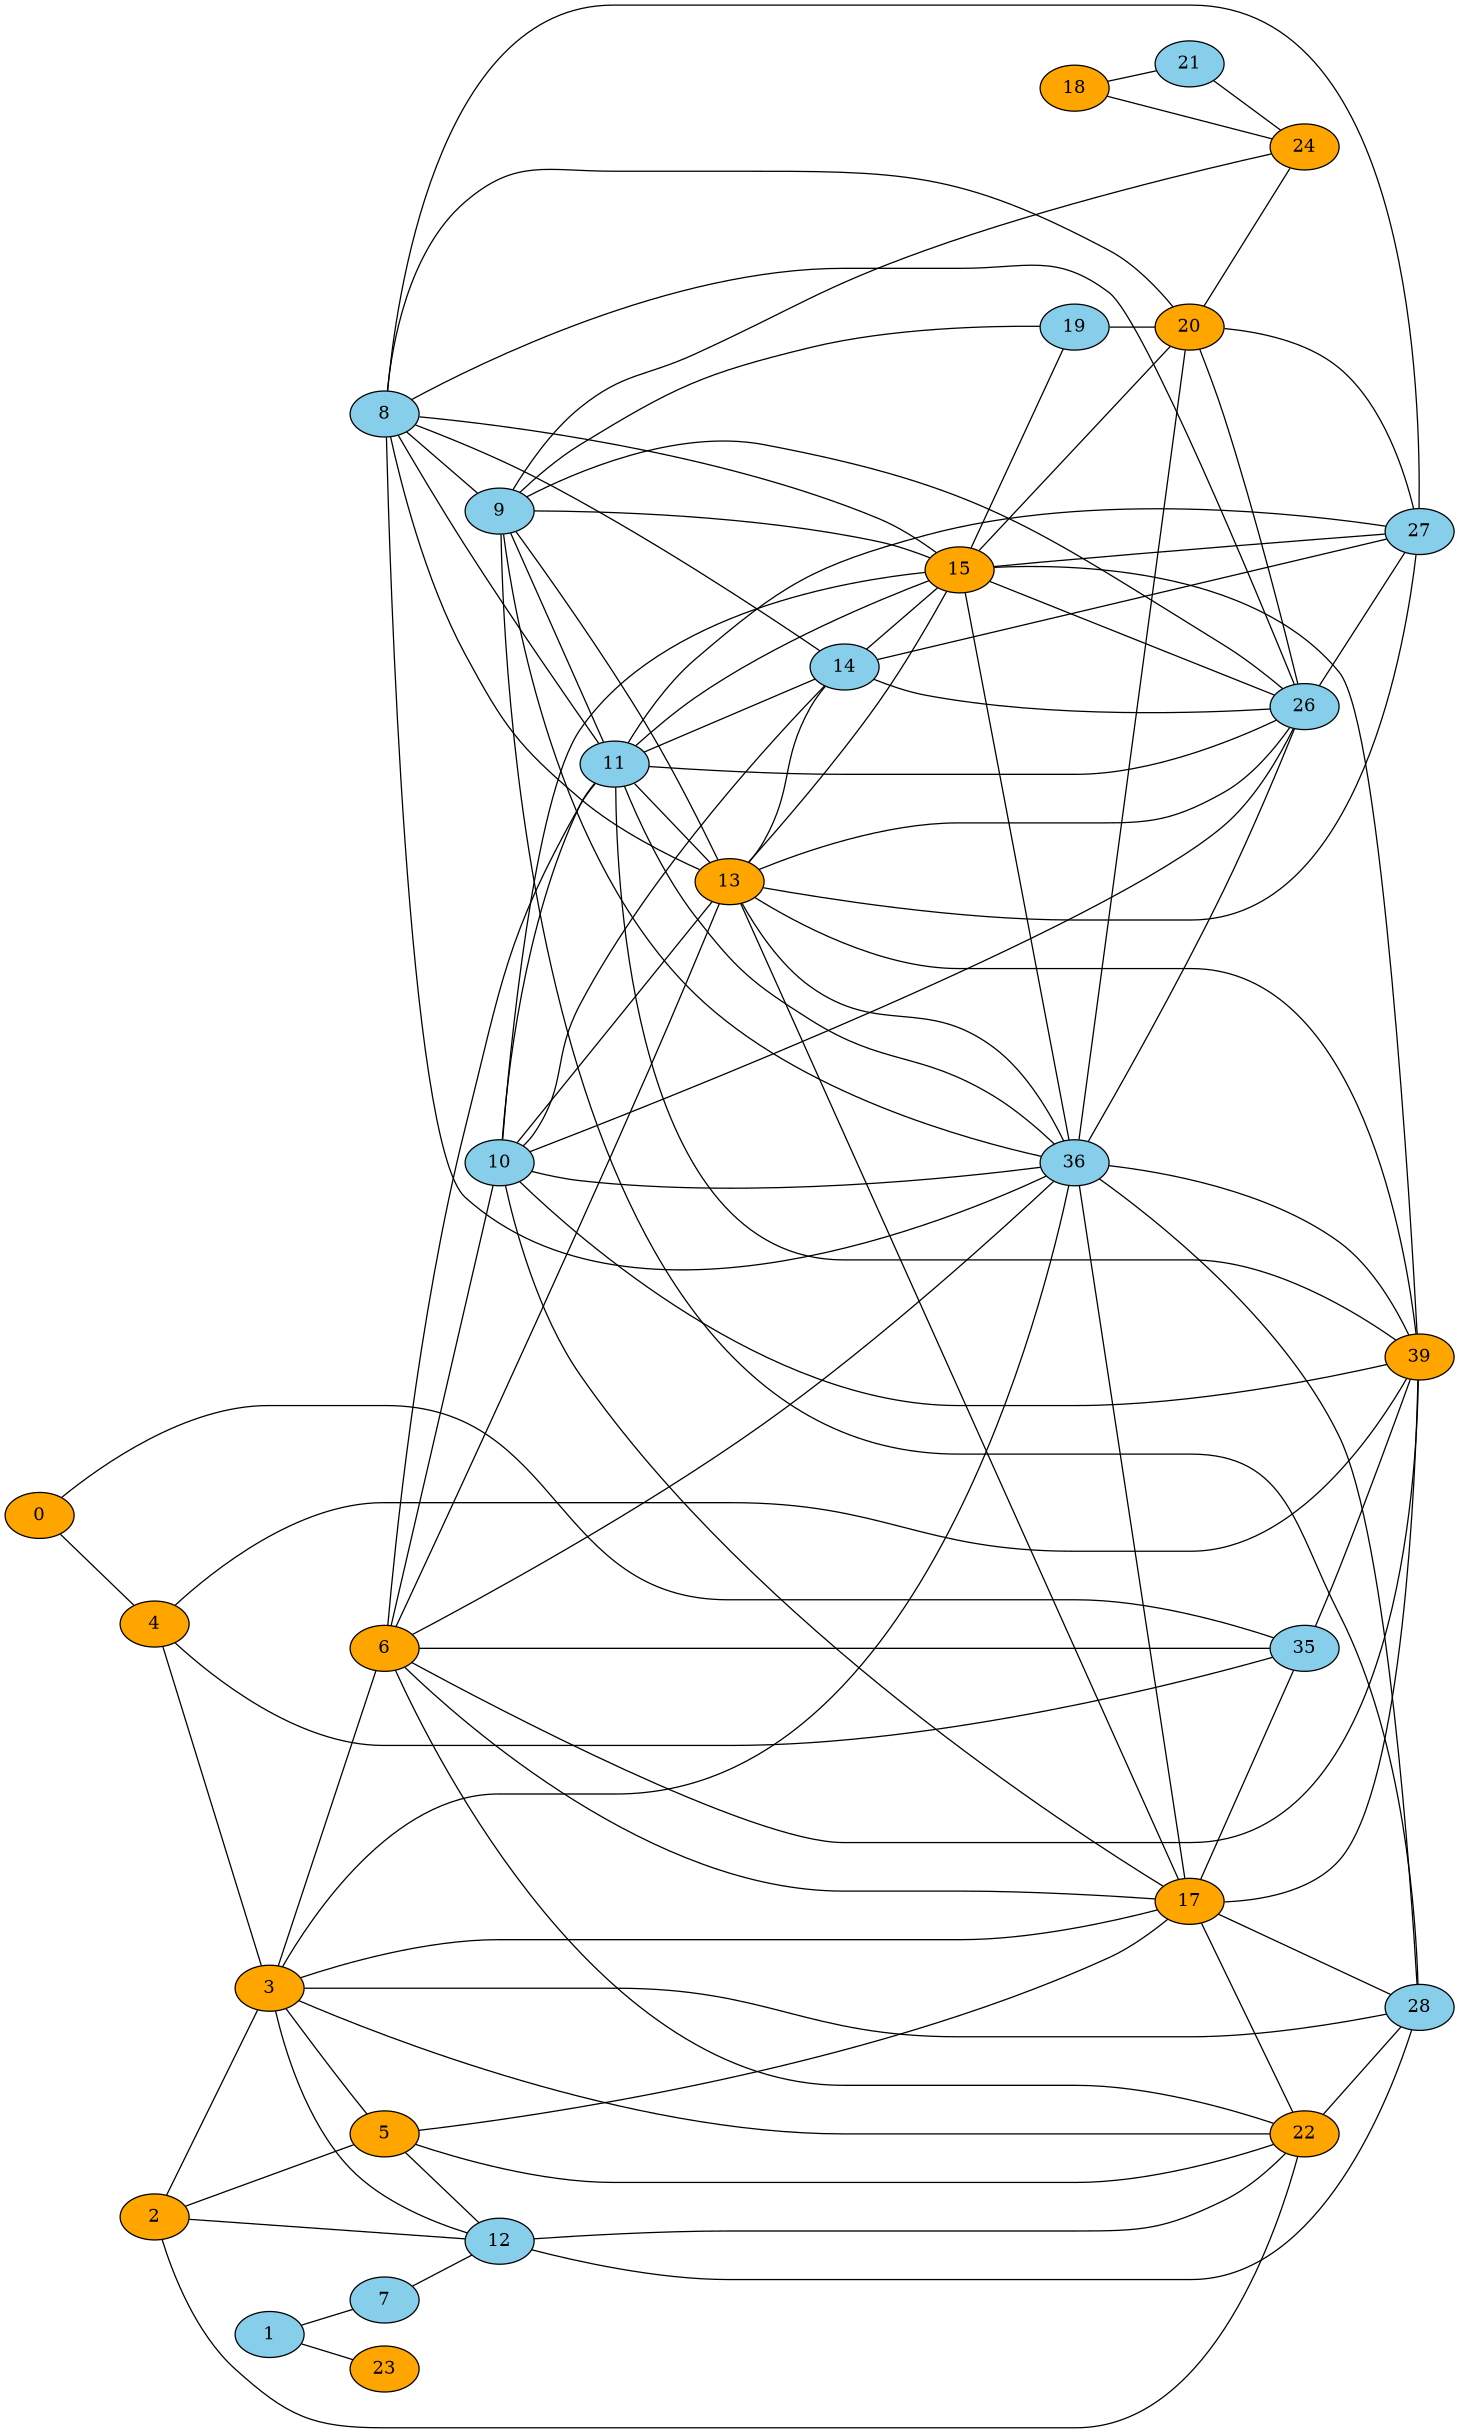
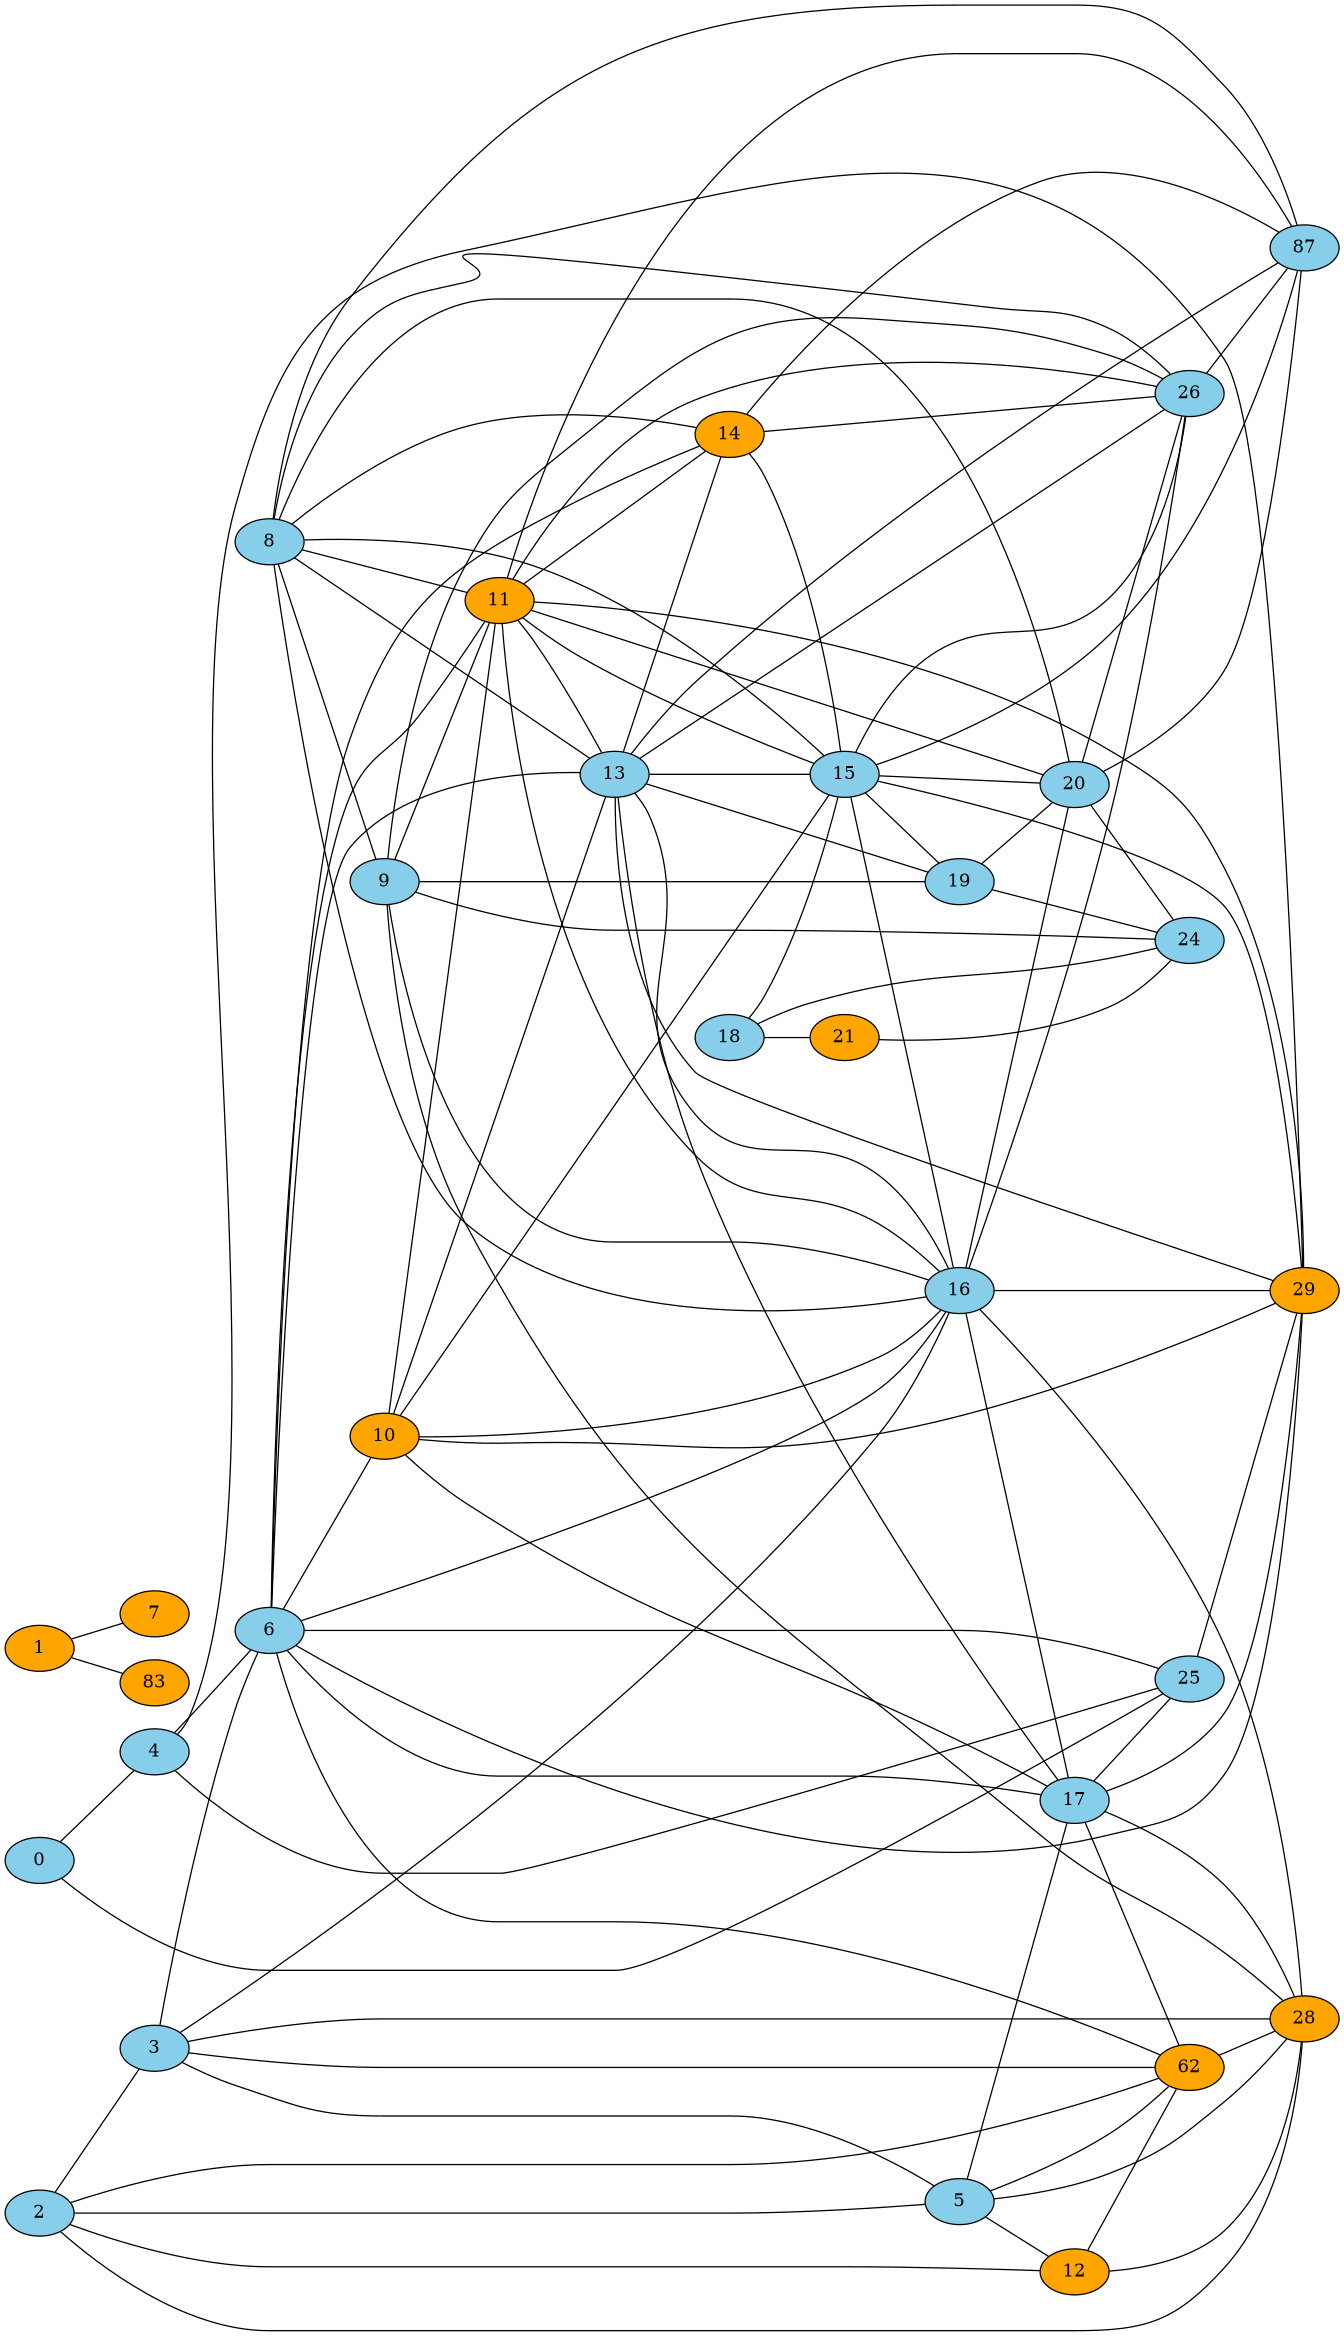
(1190, 64) -> (845, 1038)
(1075, 88) -> (730, 1038)
(1305, 147) -> (1190, 940)
(1190, 327) -> (1075, 785)
(734, 520) -> (803, 912)
(1420, 532) -> (1305, 248)
(960, 570) -> (845, 774)
(845, 667) -> (730, 434)
none -> (787, 693)
(630, 699) -> (787, 828)
(615, 764) -> (500, 601)
(730, 882) -> (615, 774)
(646, 899) -> (334, 801)
none -> (1075, 911)
(940, 981) -> none
(500, 1163) -> (385, 1436)
(1075, 1163) -> (960, 1291)
(1420, 1357) -> (1305, 1291)
(40, 1515) -> (40, 1860)
(155, 1624) -> (155, 1752)
(385, 1648) -> (270, 1630)
(1305, 1648) -> (1190, 1679)
(212, 1806) -> (213, 1692)
(1190, 1901) -> (1075, 1800)
(728, 1940) -> none
(270, 1988) -> (155, 2048)
(1420, 2007) -> (1305, 2019)
(385, 2134) -> (960, 2202)
(1305, 2134) -> (1190, 2067)
none -> (1158, 2151)
(342, 2159) -> none
(155, 2217) -> (40, 2213)
(500, 2241) -> (1075, 2272)
(442, 2271) -> none
(385, 2300) -> (155, 1614)
none -> (760, 2331)
(270, 2334) -> (40, 1648)
(385, 2369) -> (155, 1683)
